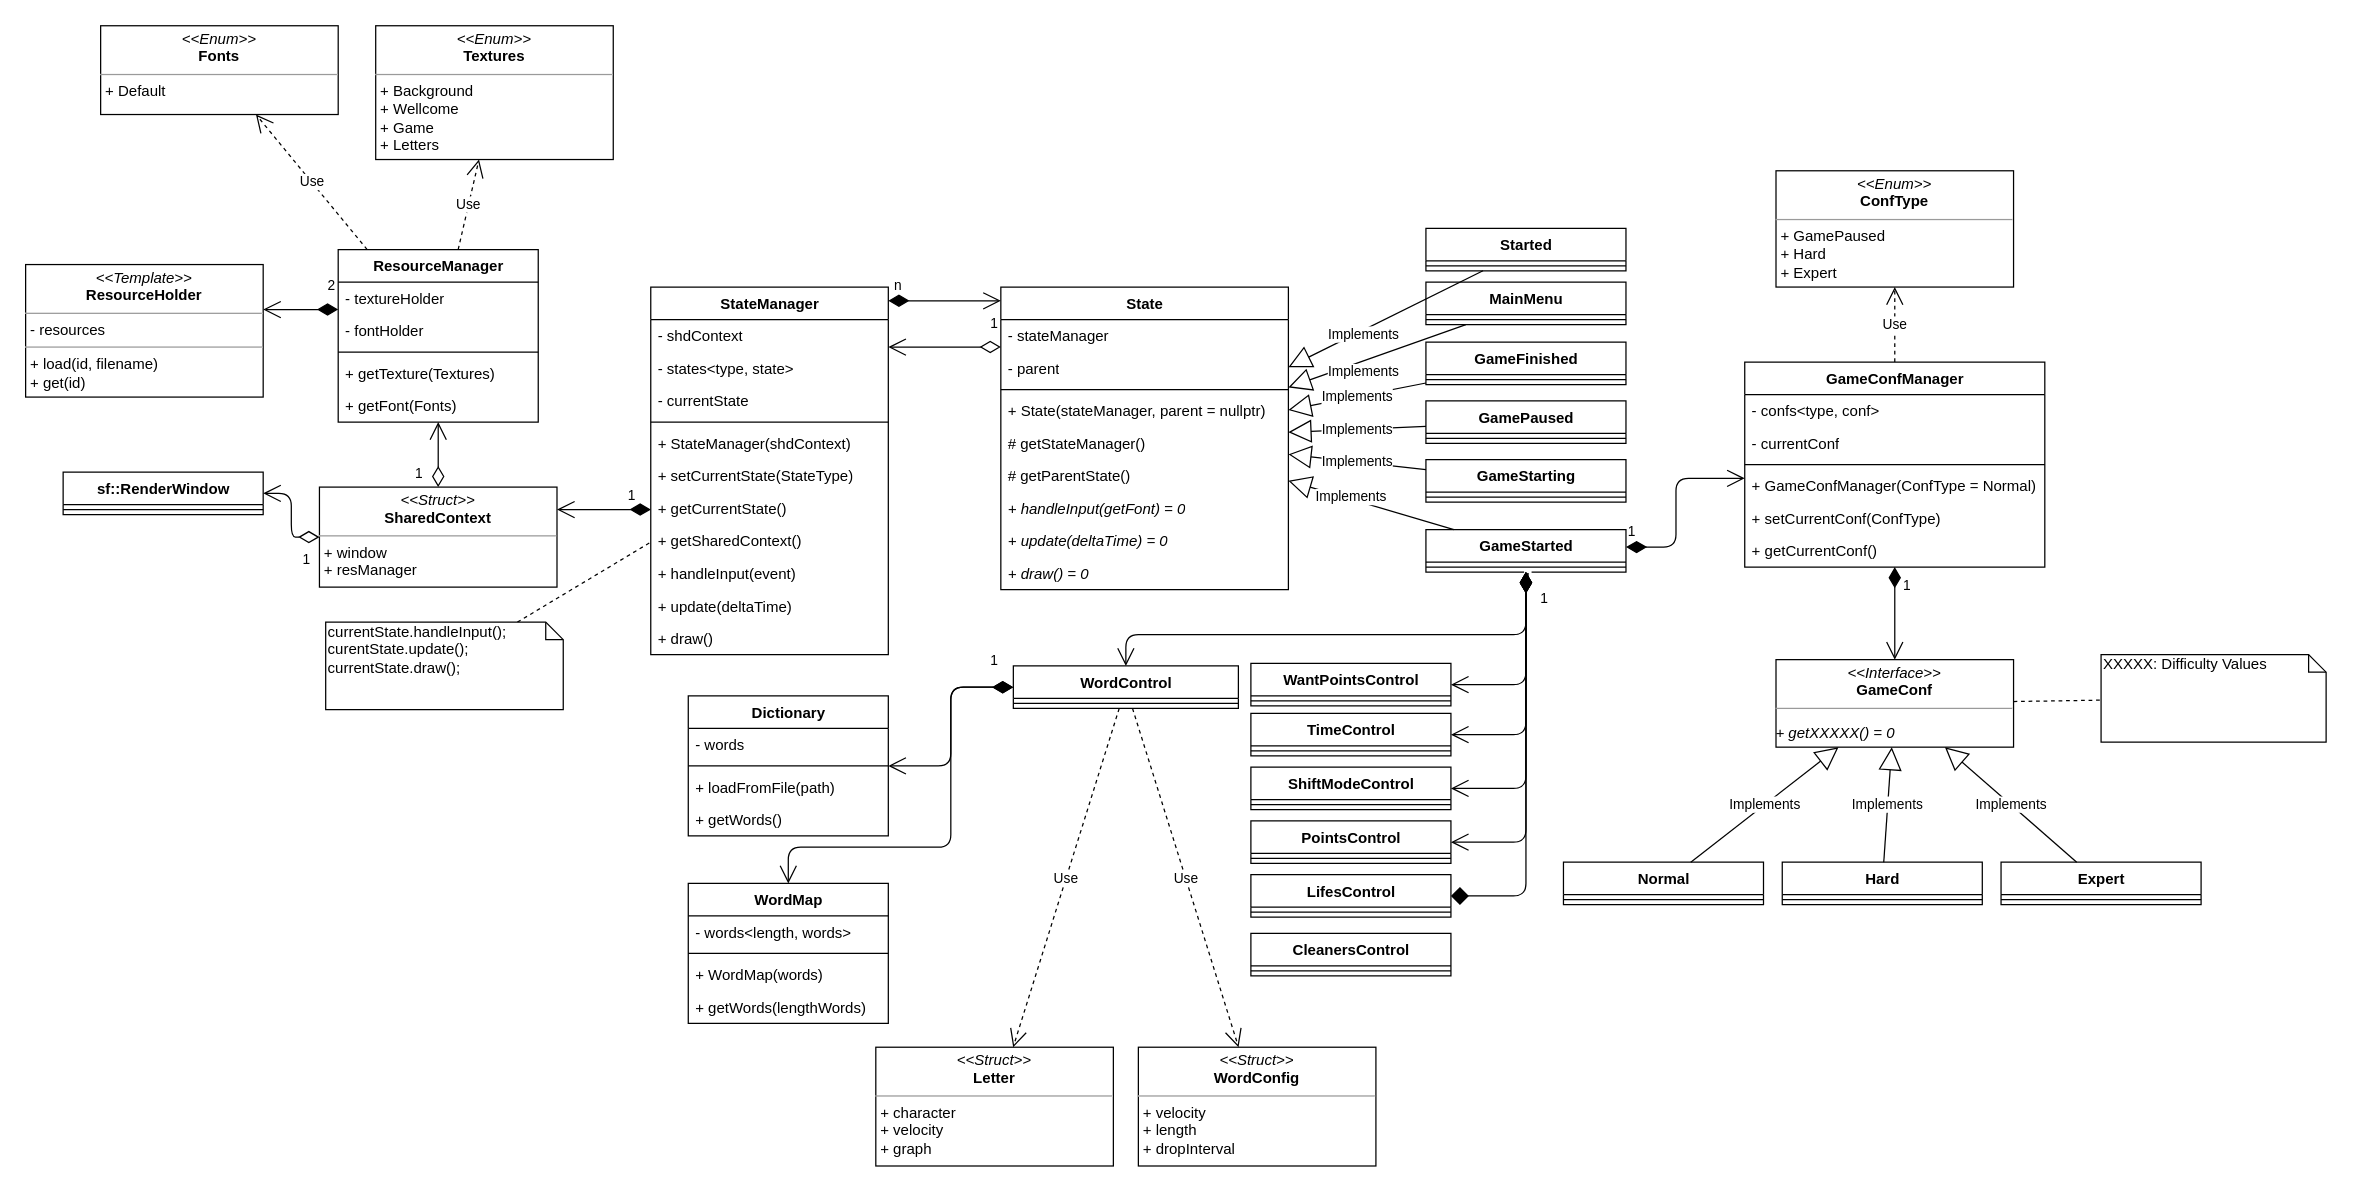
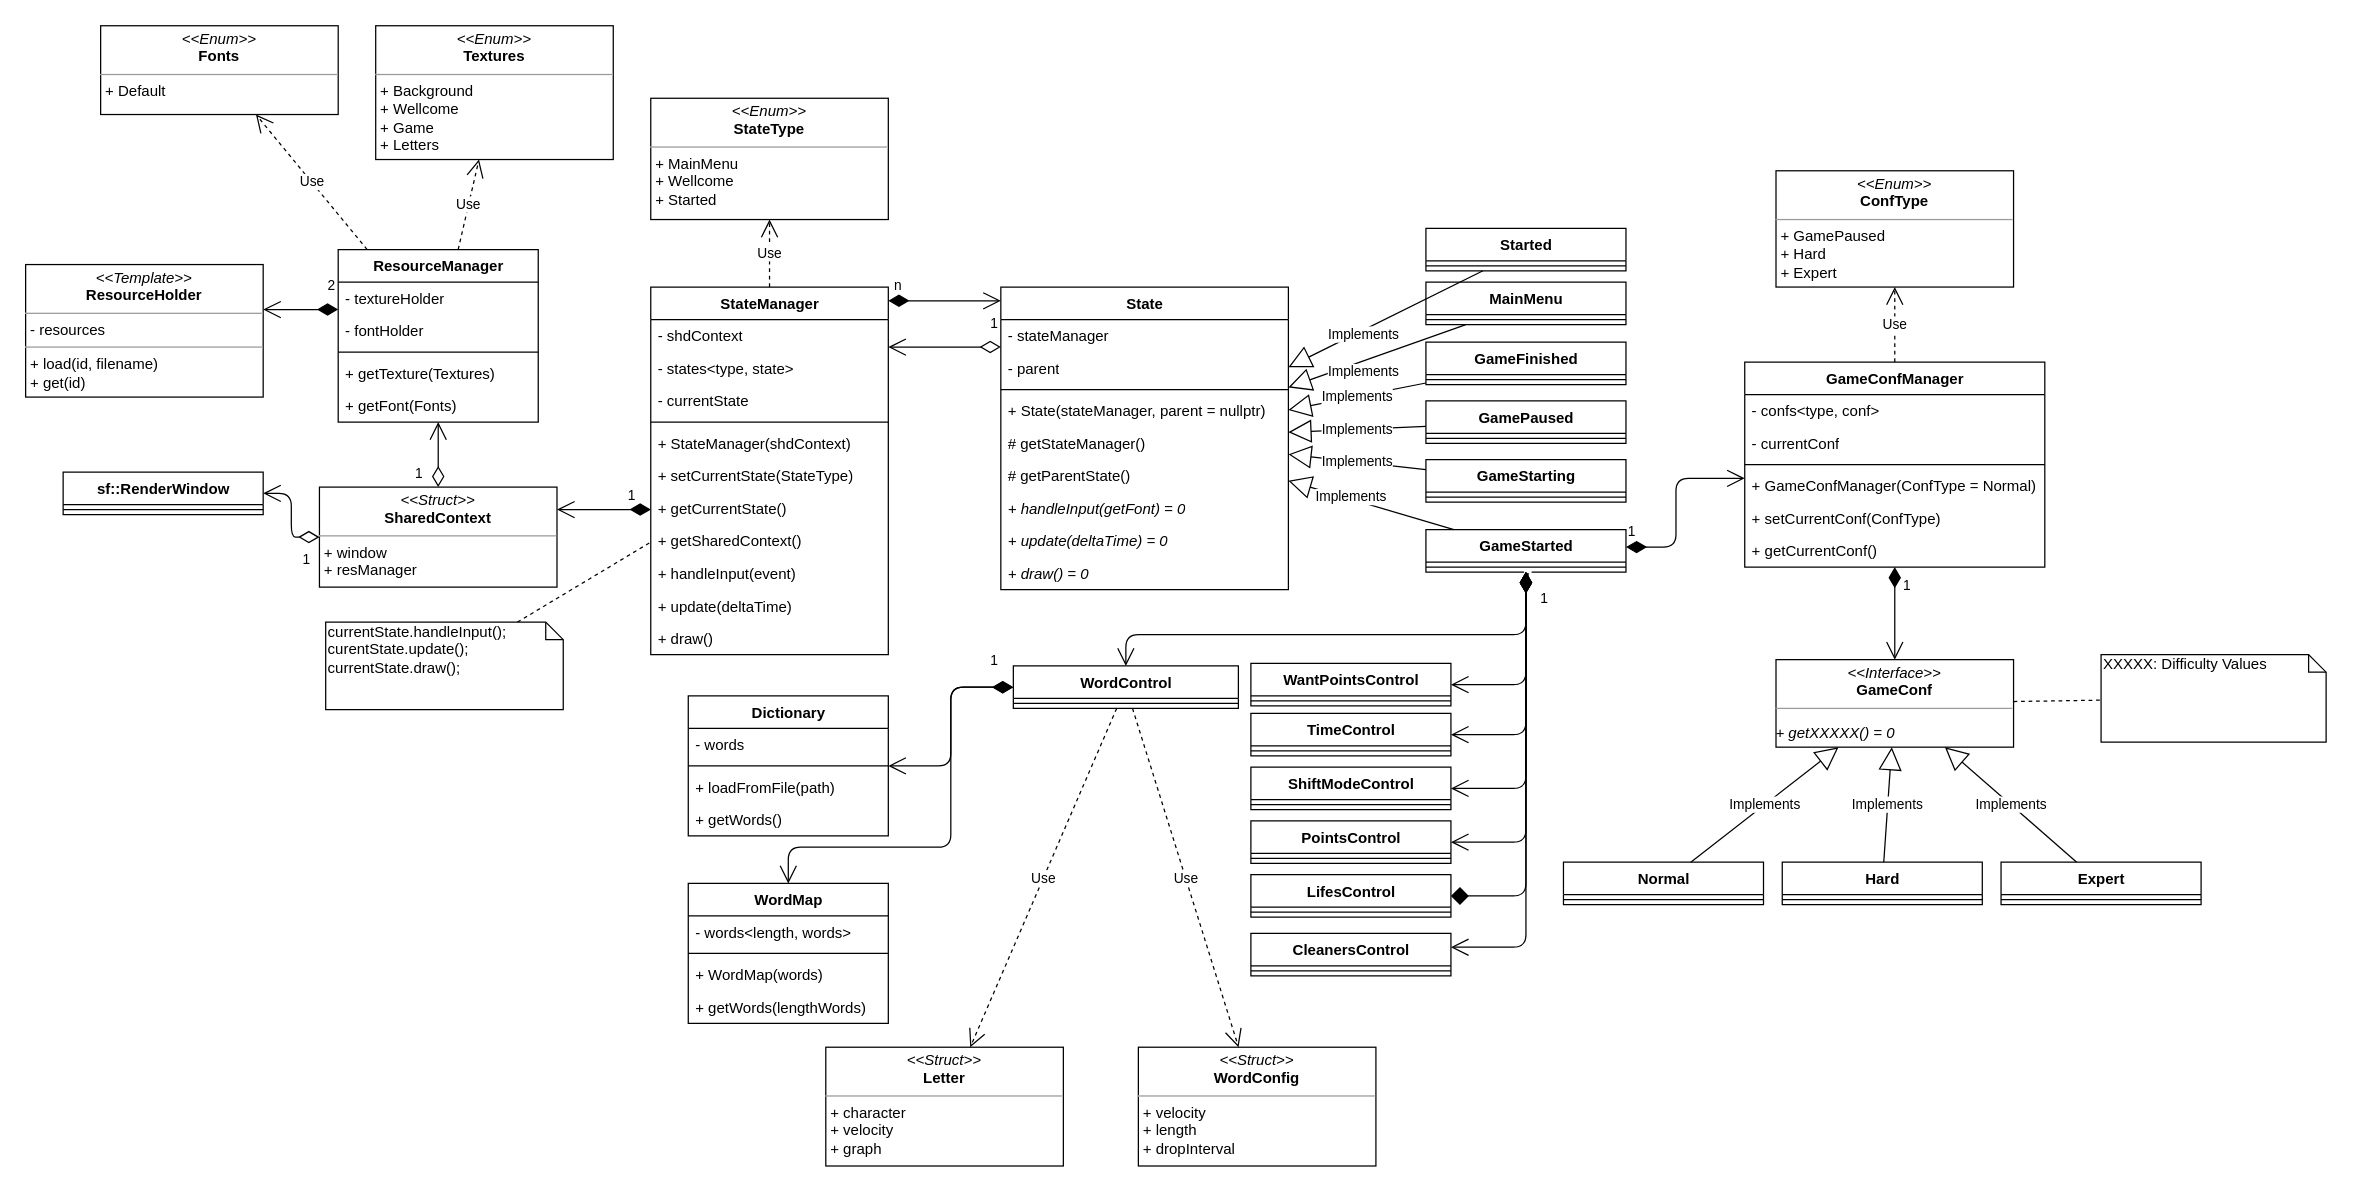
none -> (769, 159)
none -> (769, 255)
none -> (1513, 947)
(994, 1106) -> (944, 1106)
